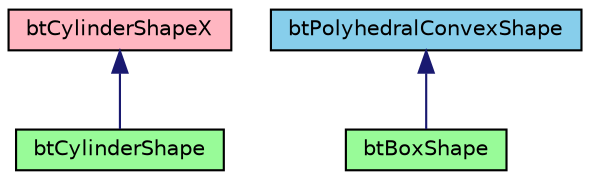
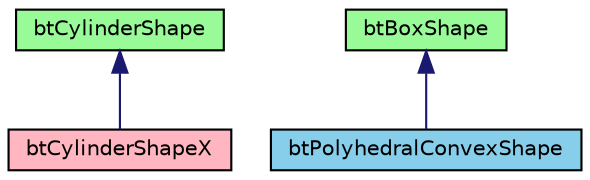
(120, 101) -> (120, 101)
(426, 101) -> (426, 101)
